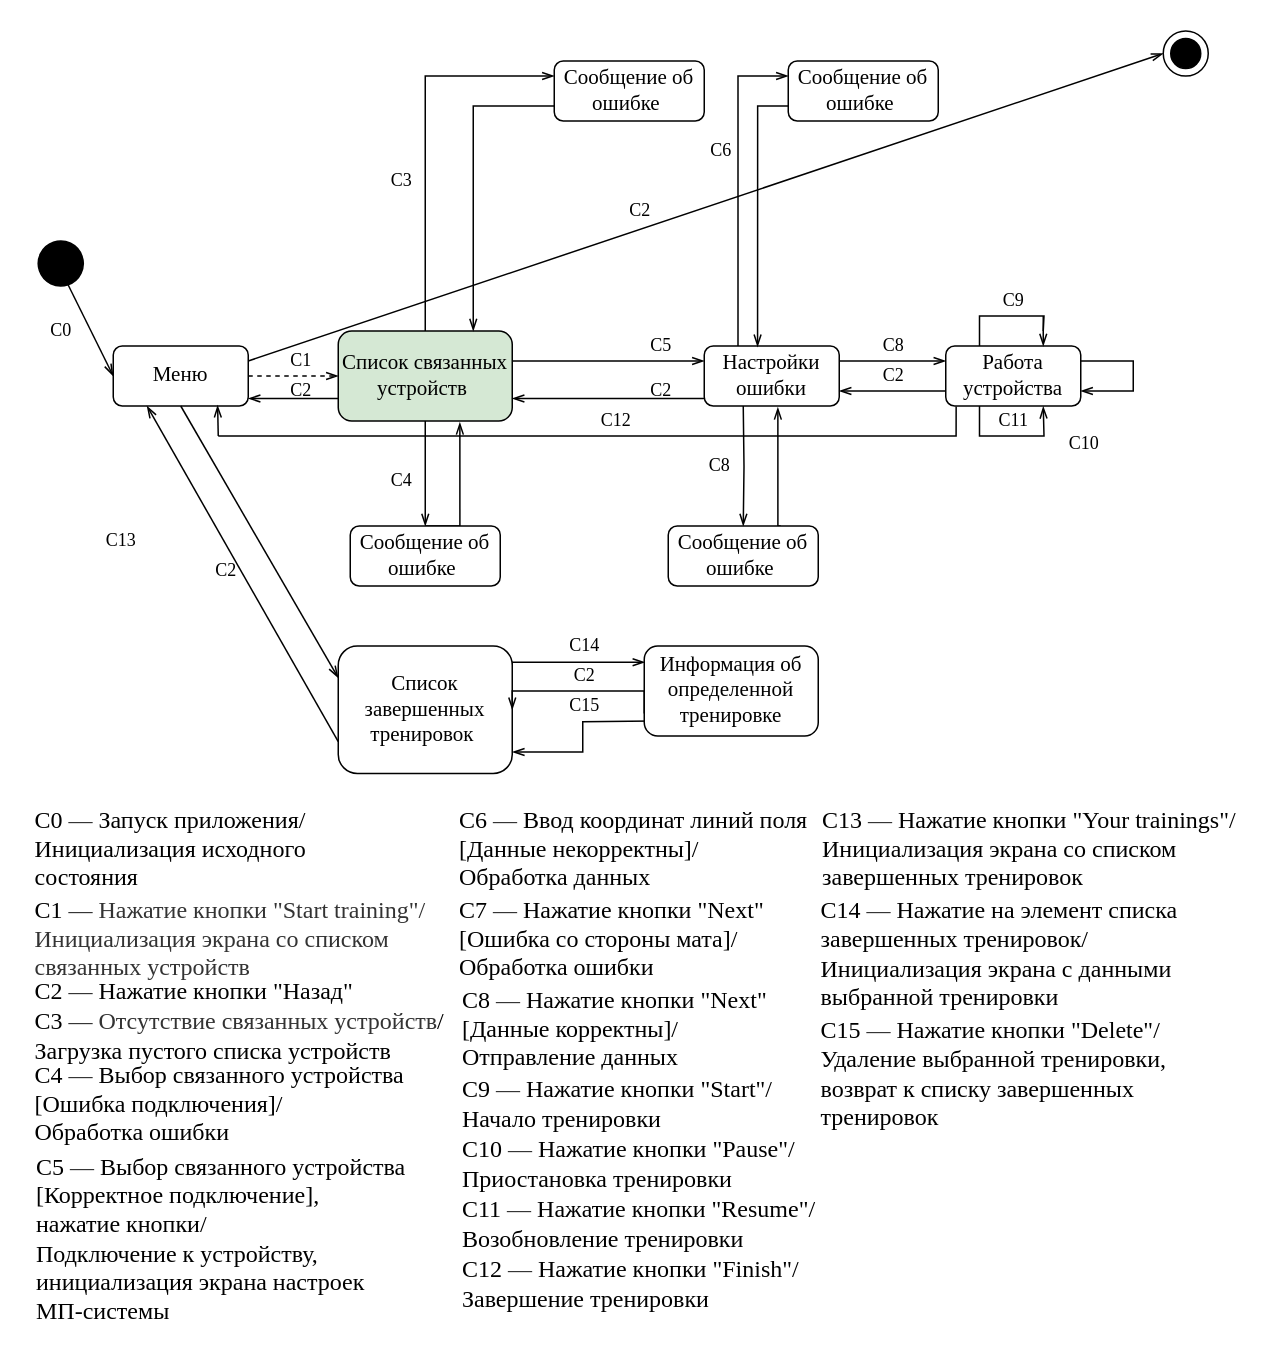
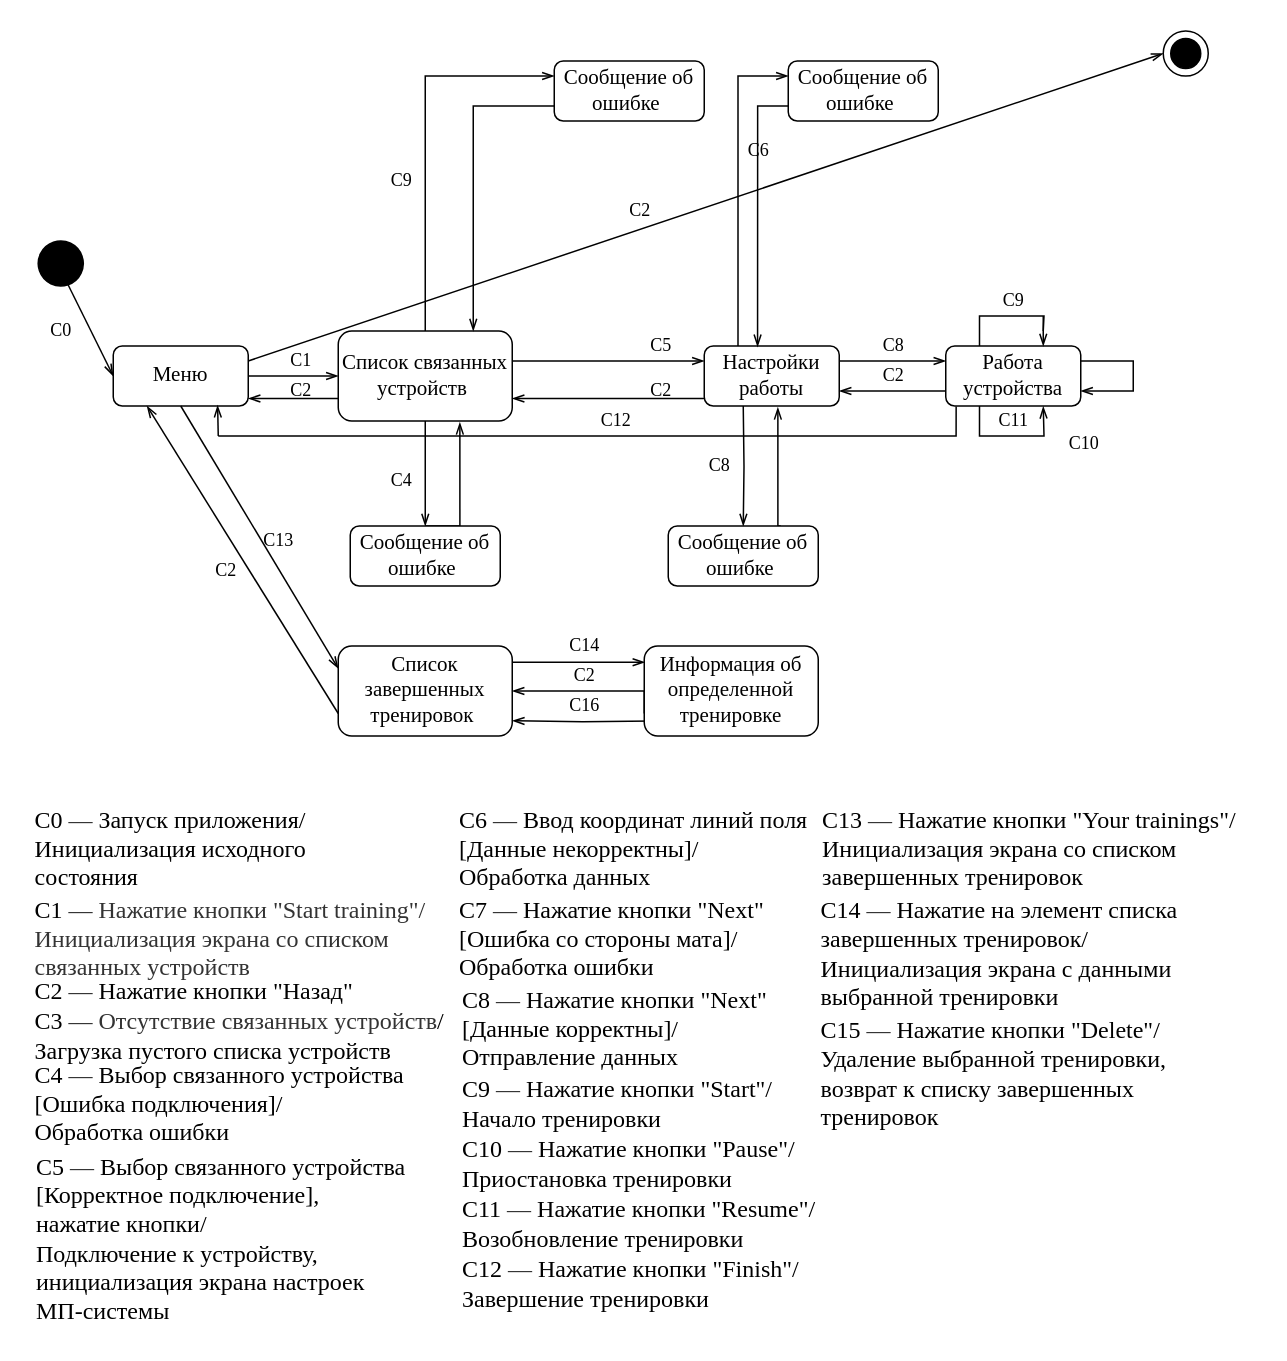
(721, 151) -> (758, 151)
(402, 181) -> (402, 181)
(291, 376) -> (291, 376)
(425, 376) -> (425, 376)
(772, 376) -> (772, 376)
(121, 541) -> (278, 541)
(585, 706) -> (585, 706)
(425, 710) -> (425, 691)
